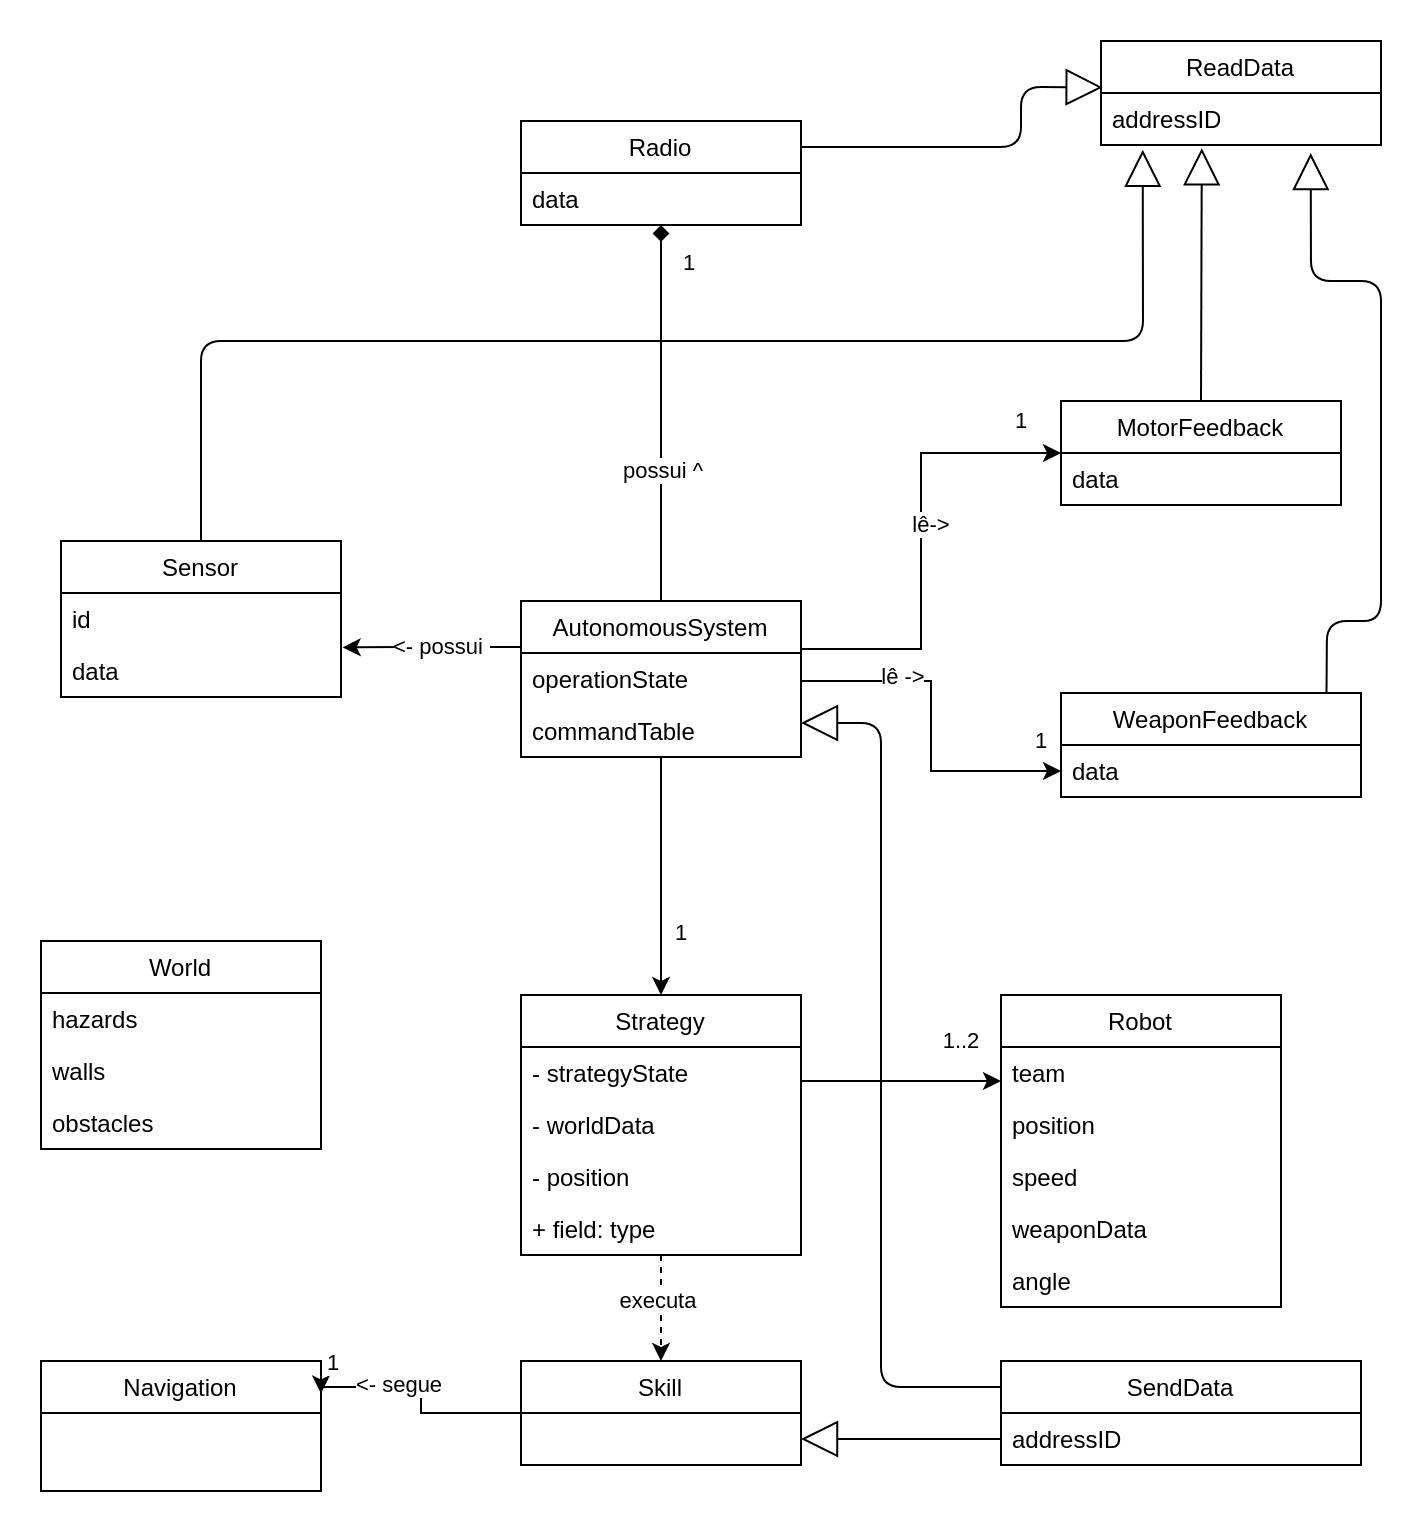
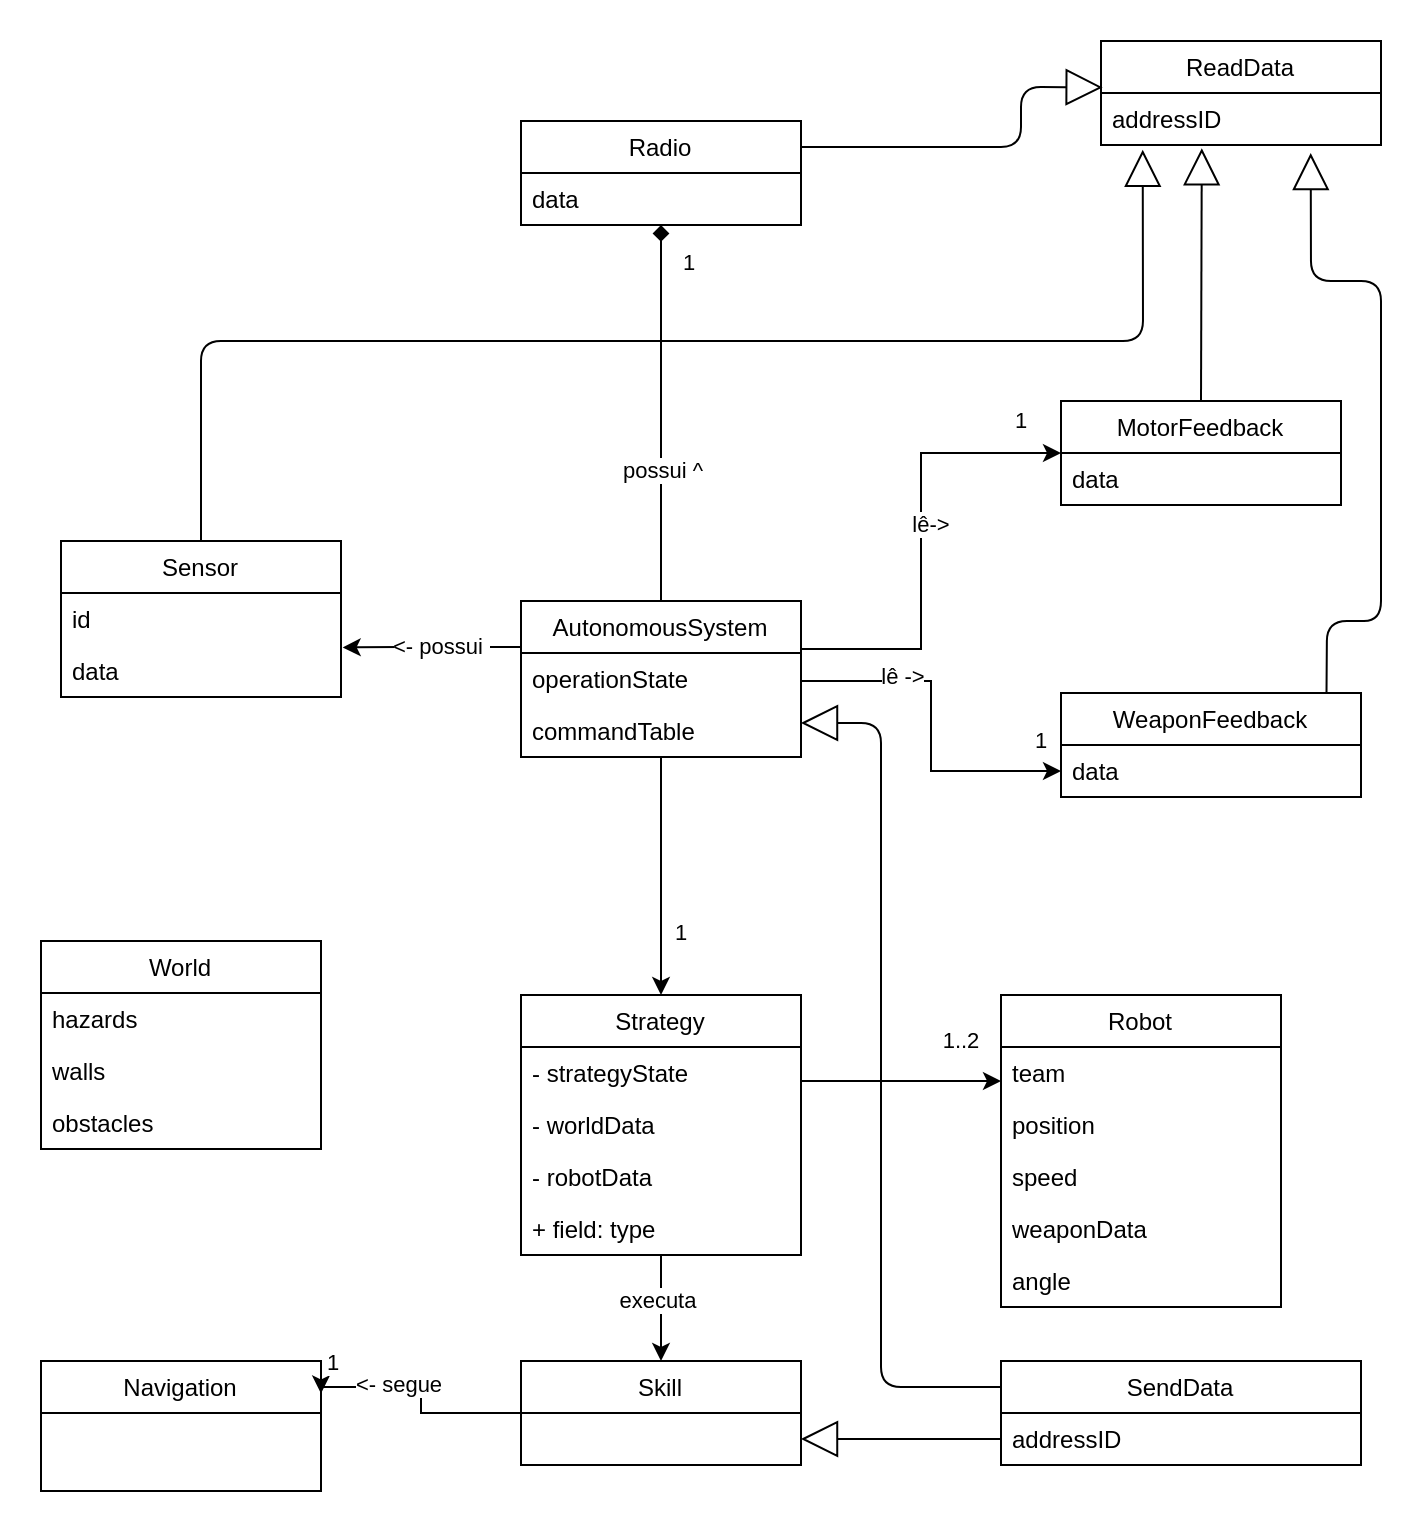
(590, 1178) -> (603, 1178)
(661, 1331) -> (661, 1331)
